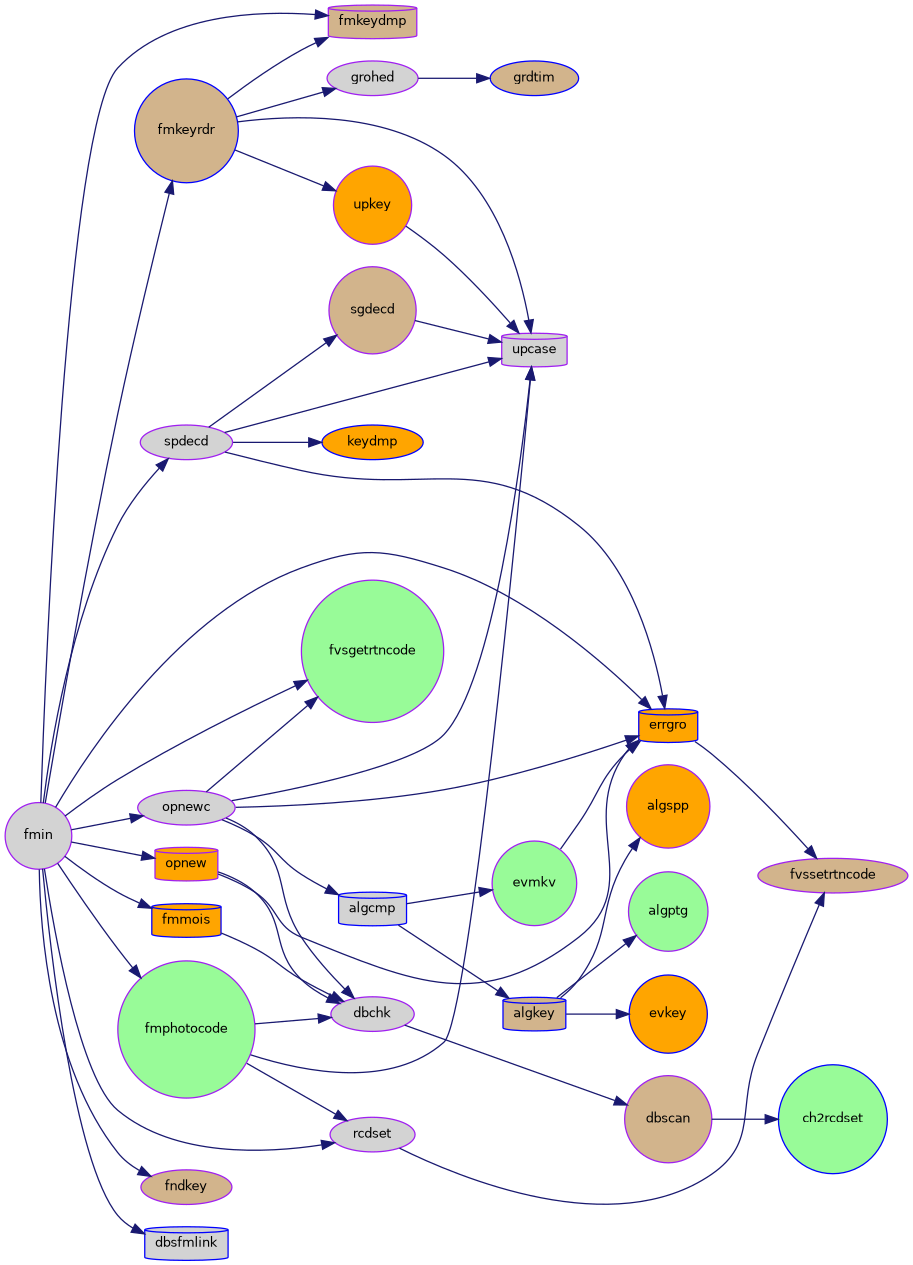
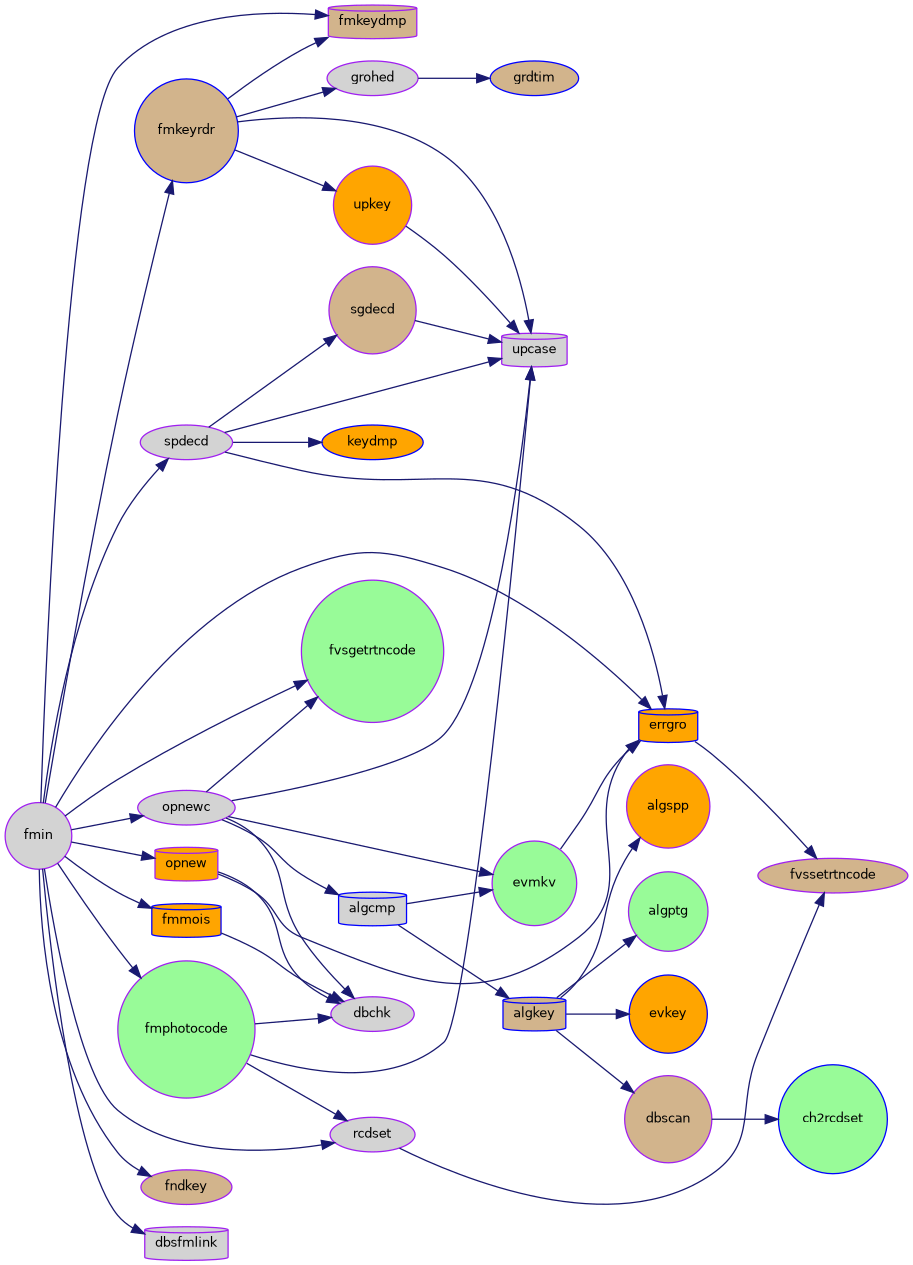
(434, 791) -> (354, 844)
(510, 1063) -> (590, 1058)
(186, 1244) -> (186, 1244)
